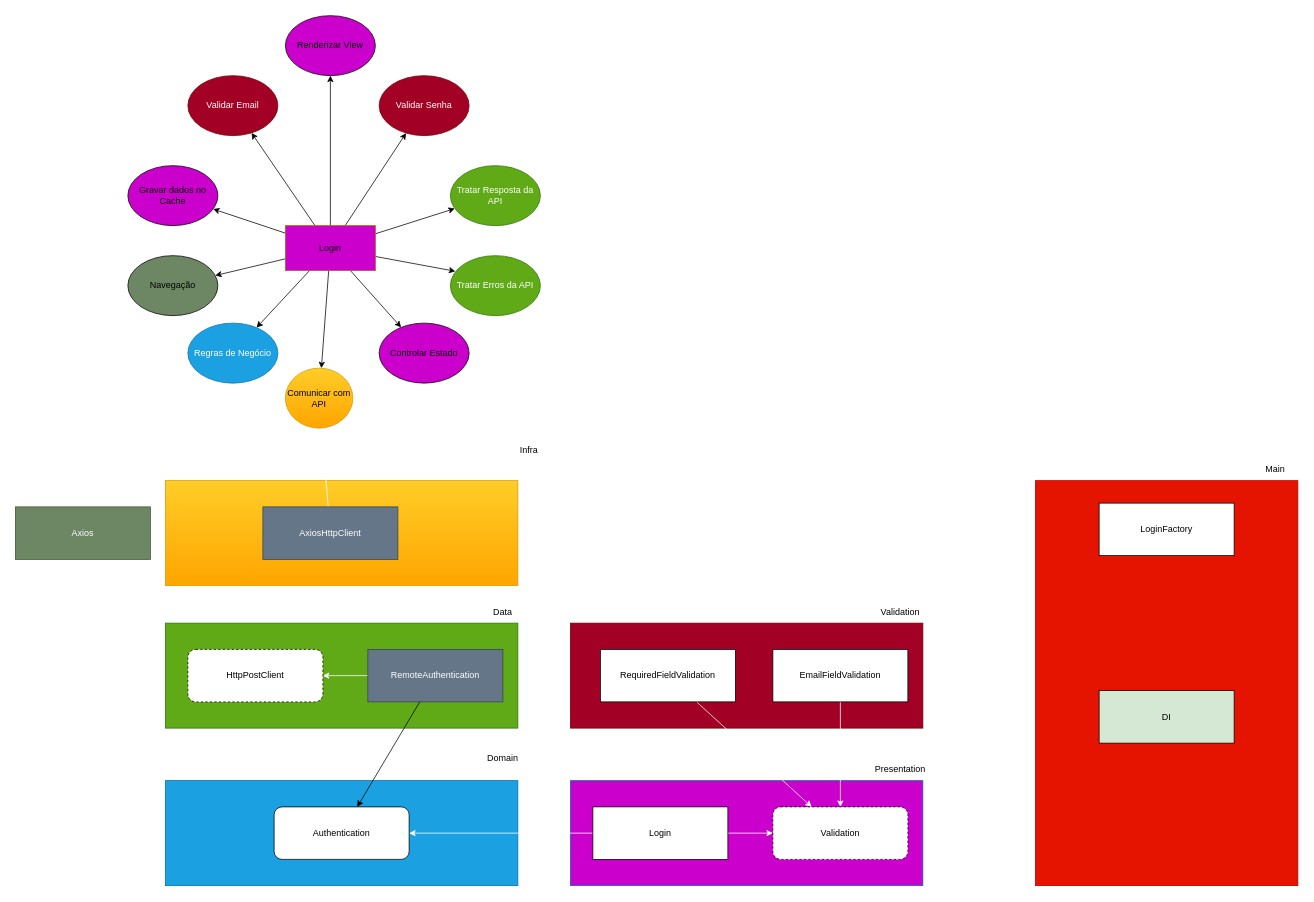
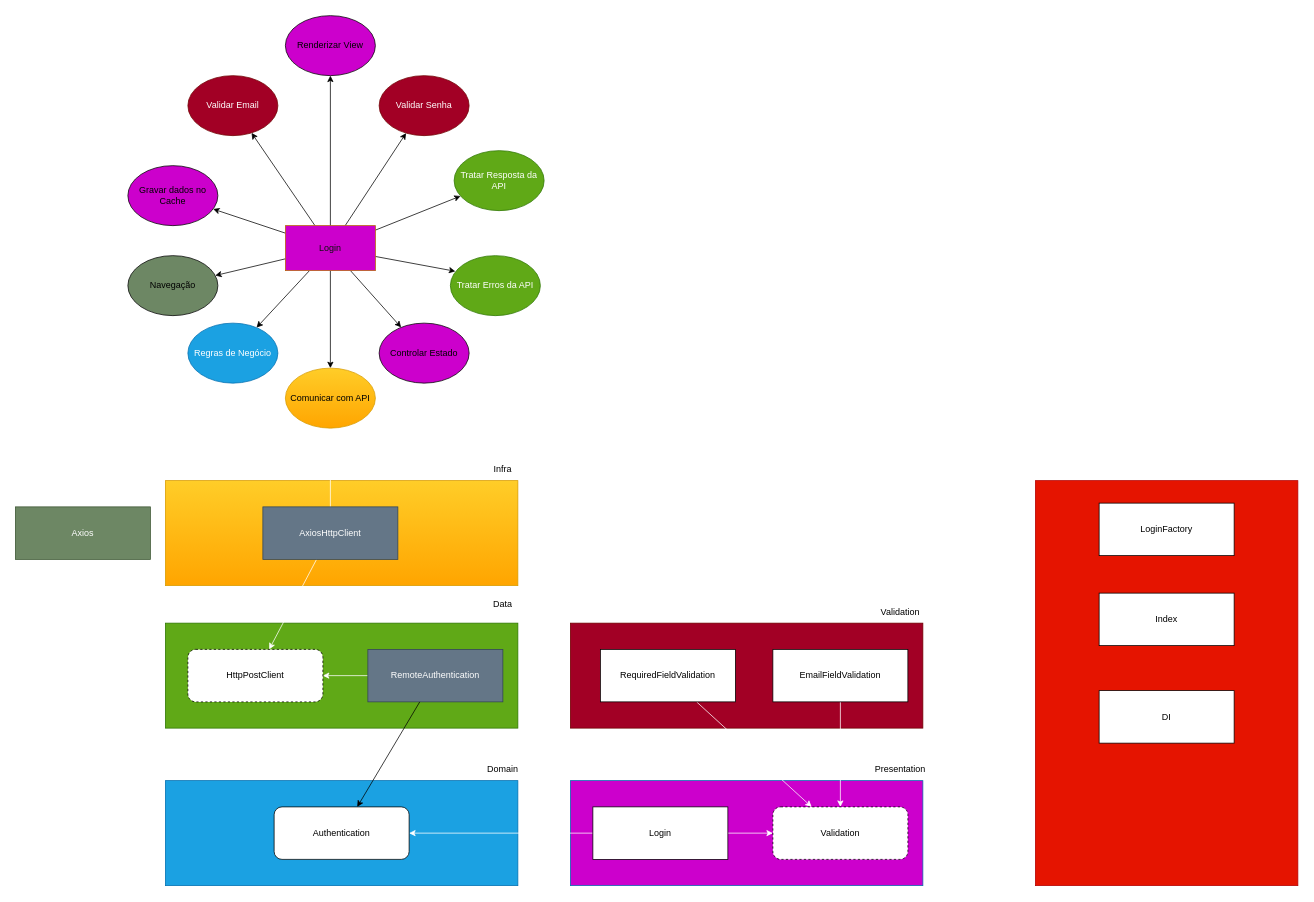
(495, 195) -> (499, 180)
(319, 398) -> (330, 398)
(529, 450) -> (503, 469)
(1275, 469) -> none
none -> (310, 573)
(503, 612) -> (503, 604)
none -> (1167, 619)
(1167, 717) -> (1167, 717)
(503, 758) -> (503, 769)
